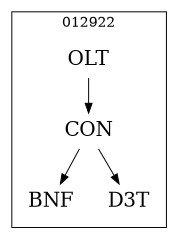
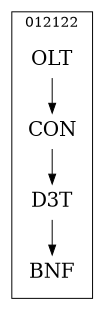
(89, 23) -> (52, 23)
(72, 162) -> (52, 232)
